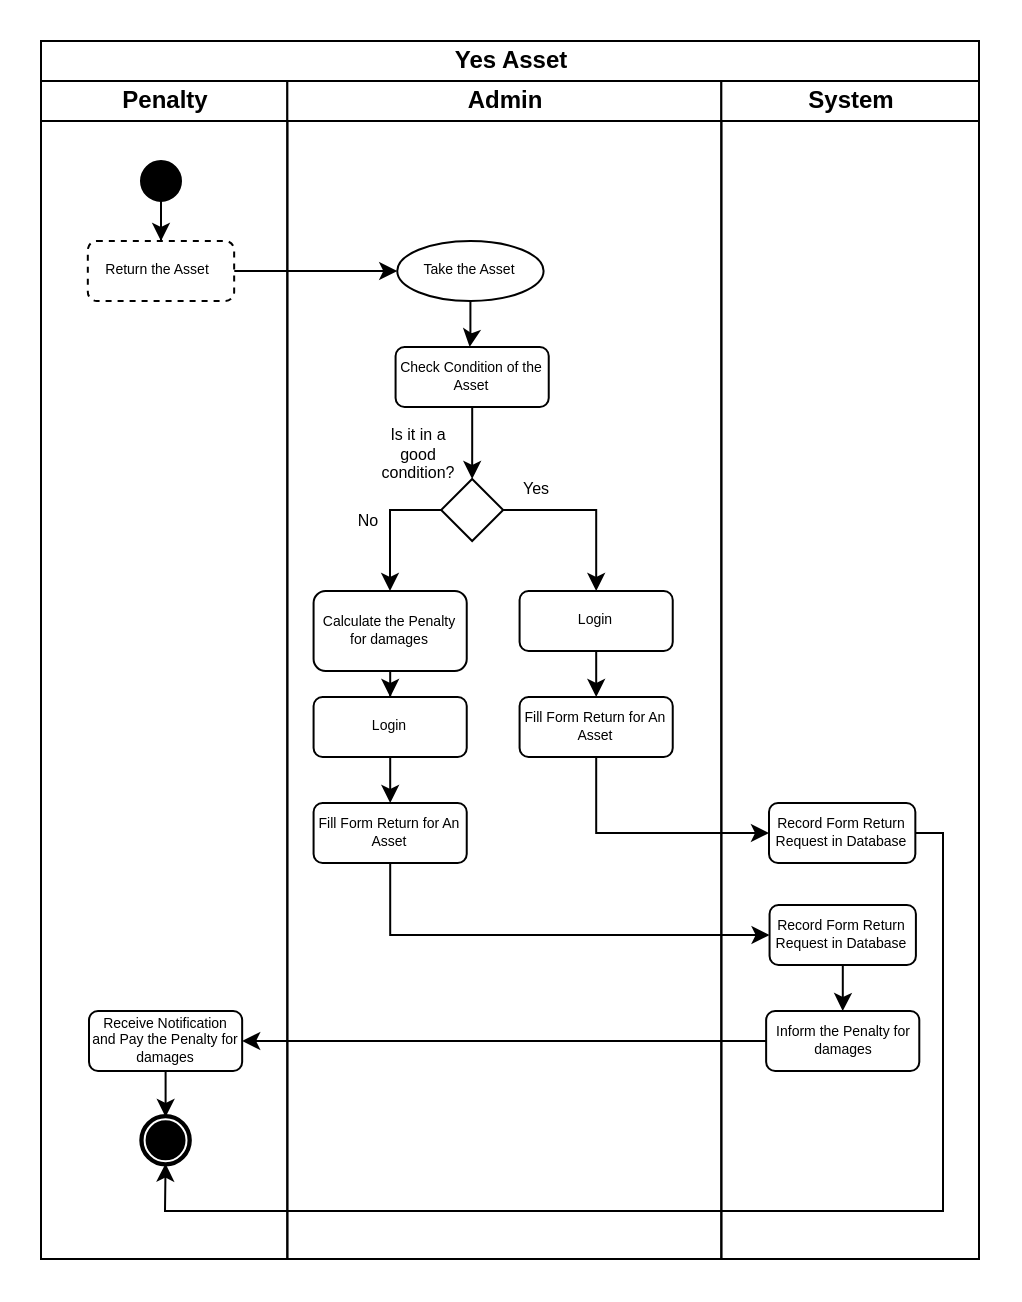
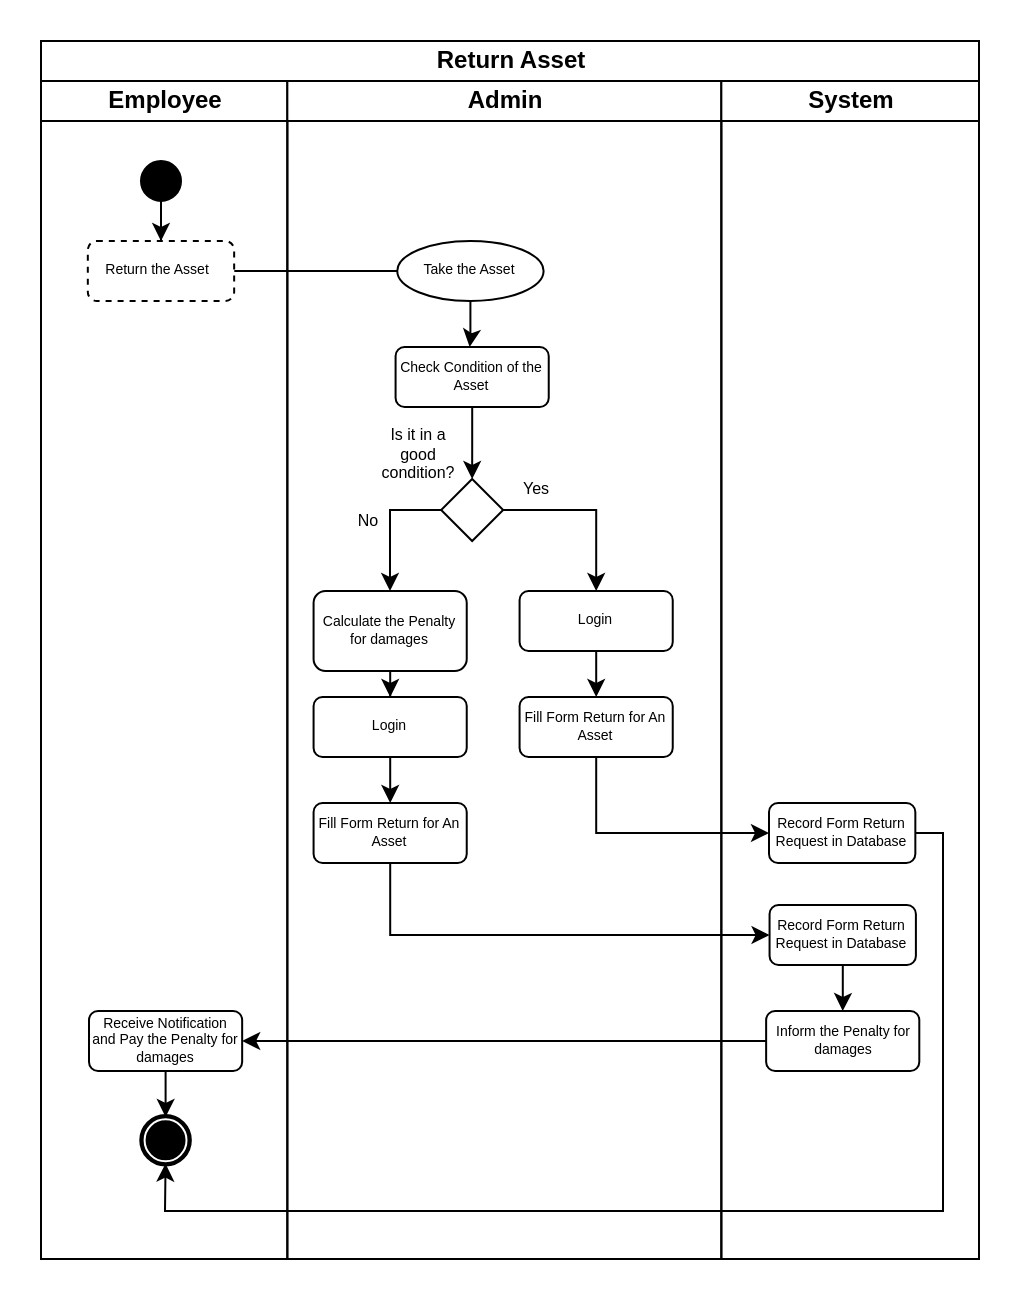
(512, 61) -> (512, 61)
(166, 101) -> (166, 101)
(382, 271) -> (387, 271)
